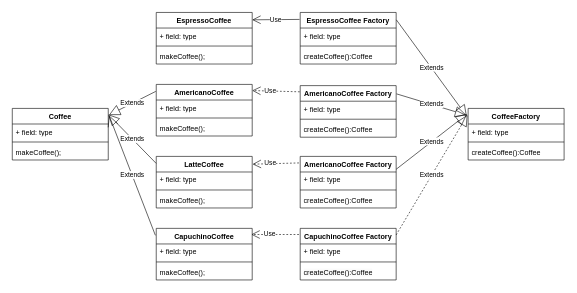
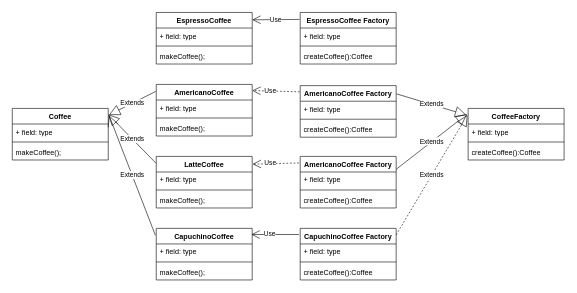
(428, 63) -> none
(287, 234) -> (287, 234)
